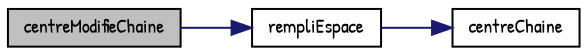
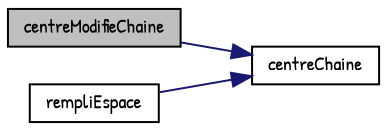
(206, 28) -> (206, 47)
